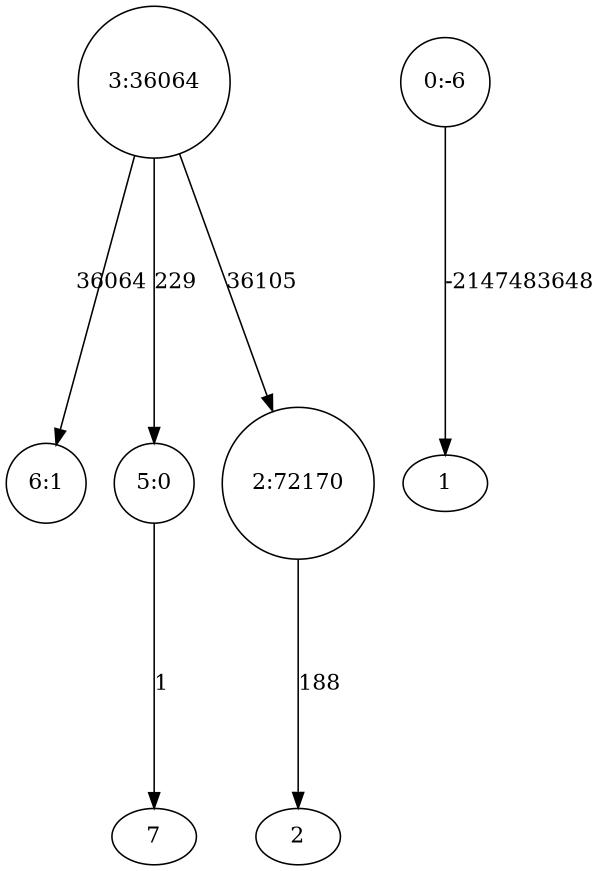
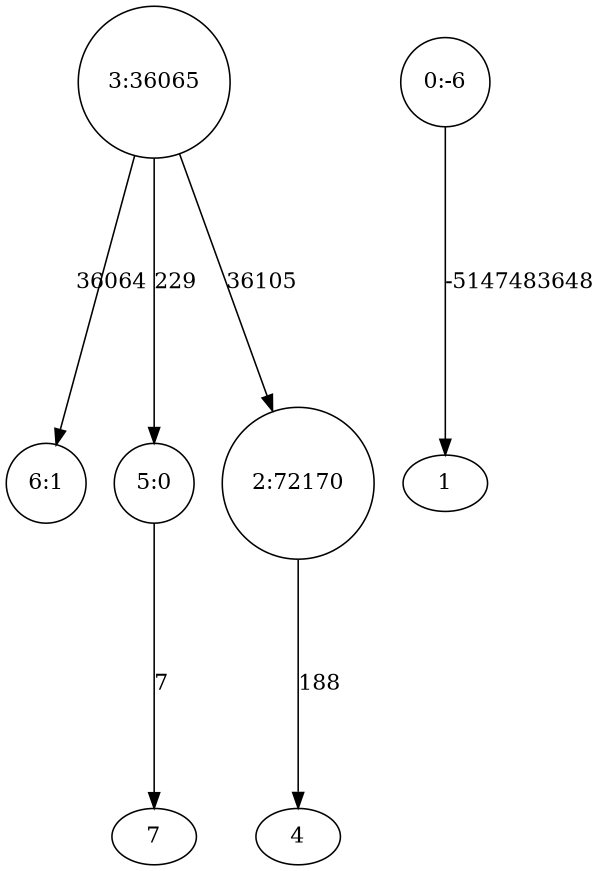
(154, 82) -> (154, 82)
(520, 283) -> (520, 283)
(162, 684) -> (162, 684)
(298, 837) -> (298, 837)
